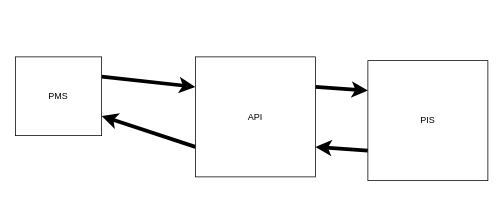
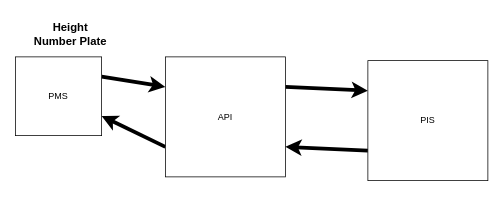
none -> (70, 33)
(255, 117) -> (225, 117)
